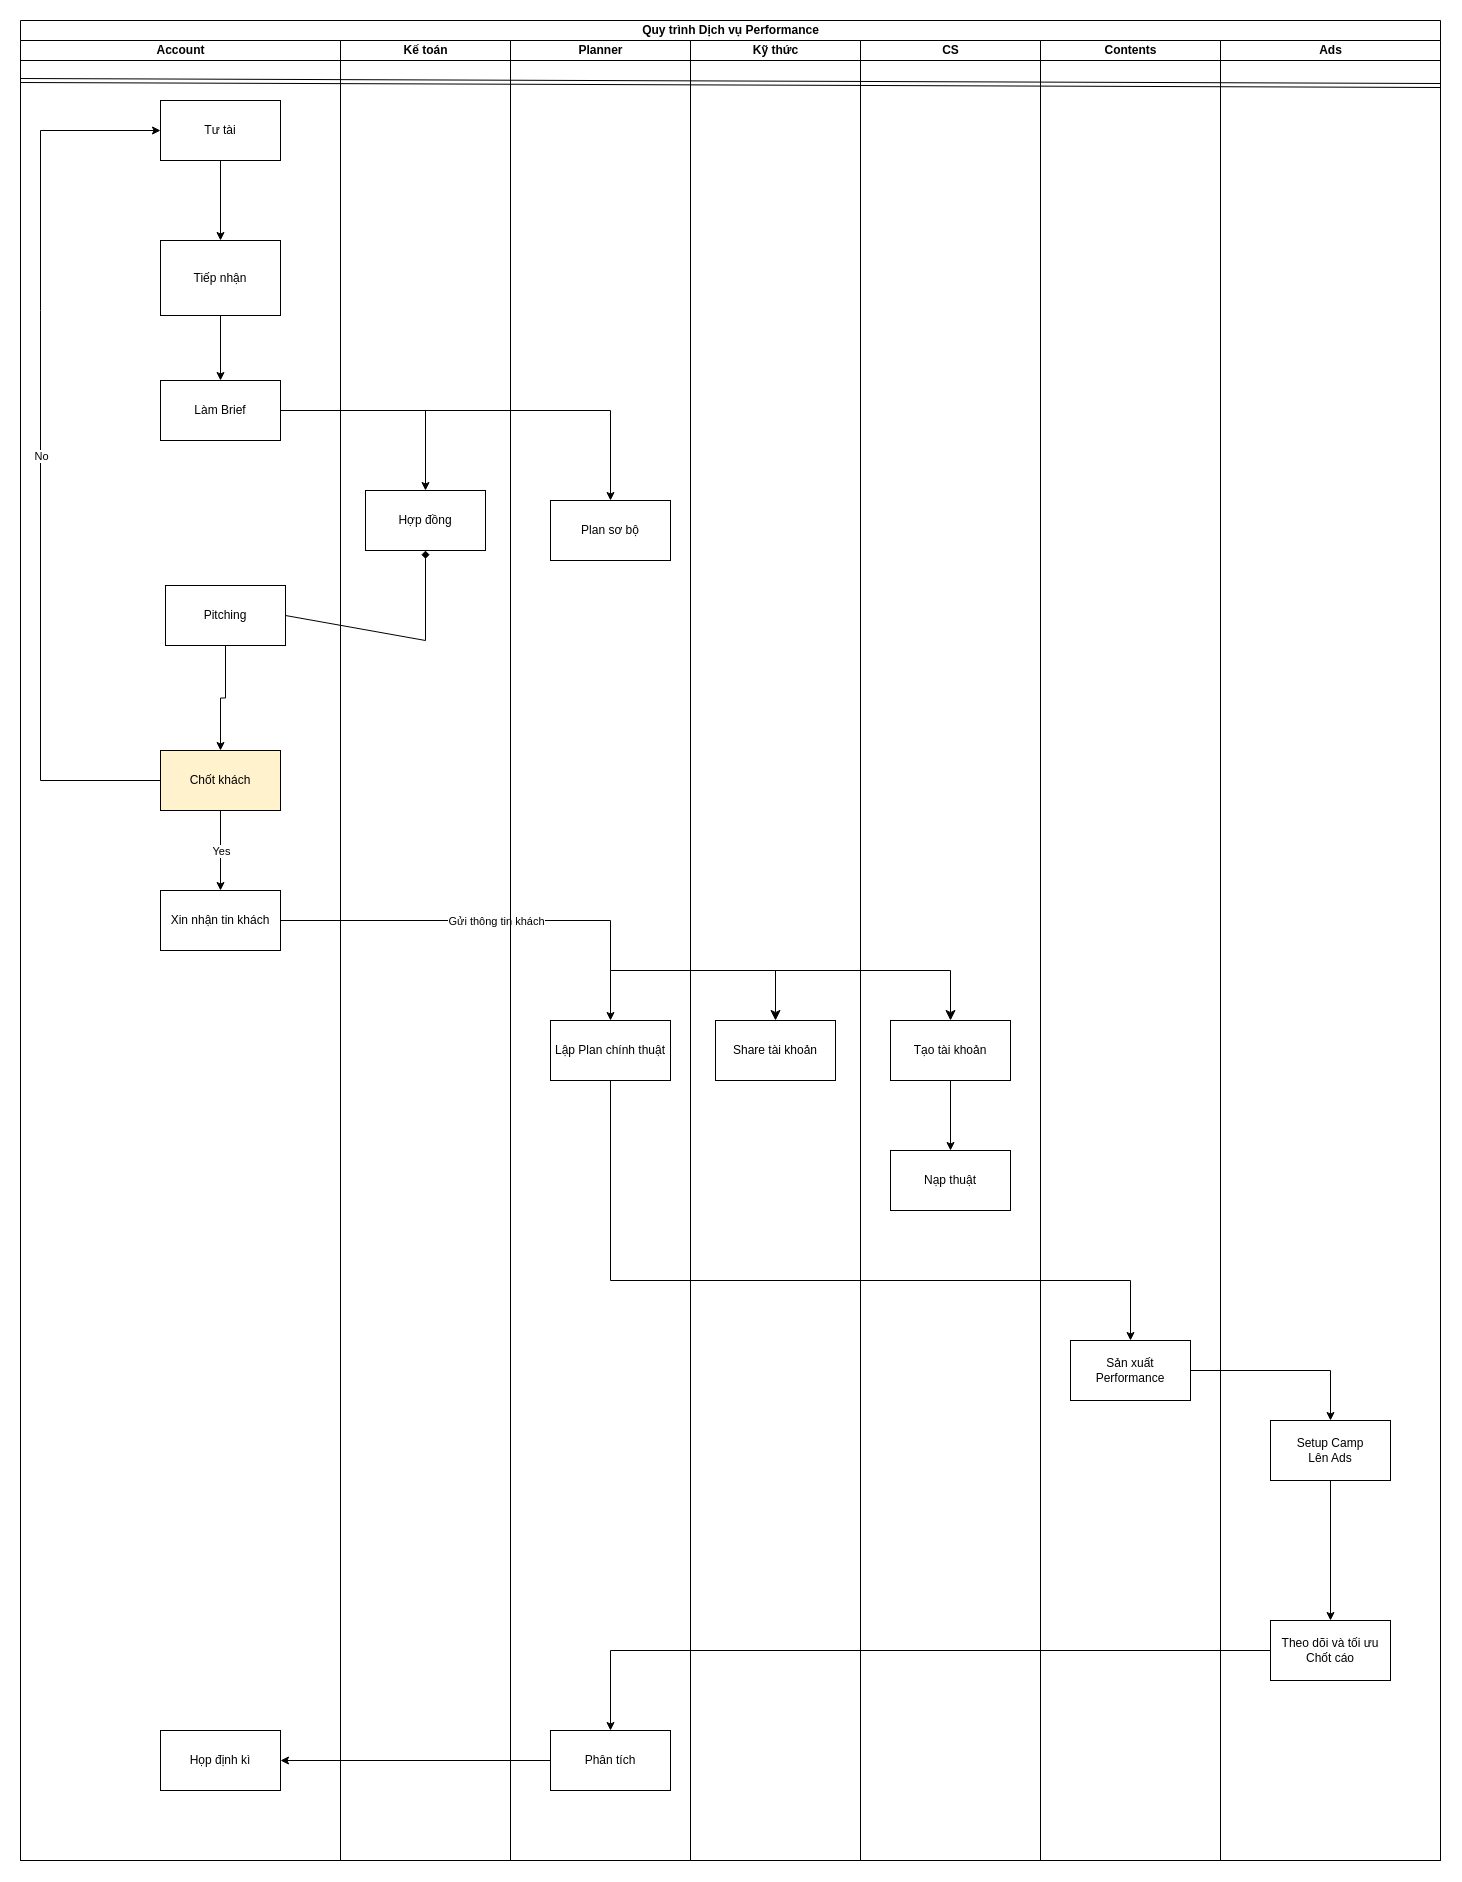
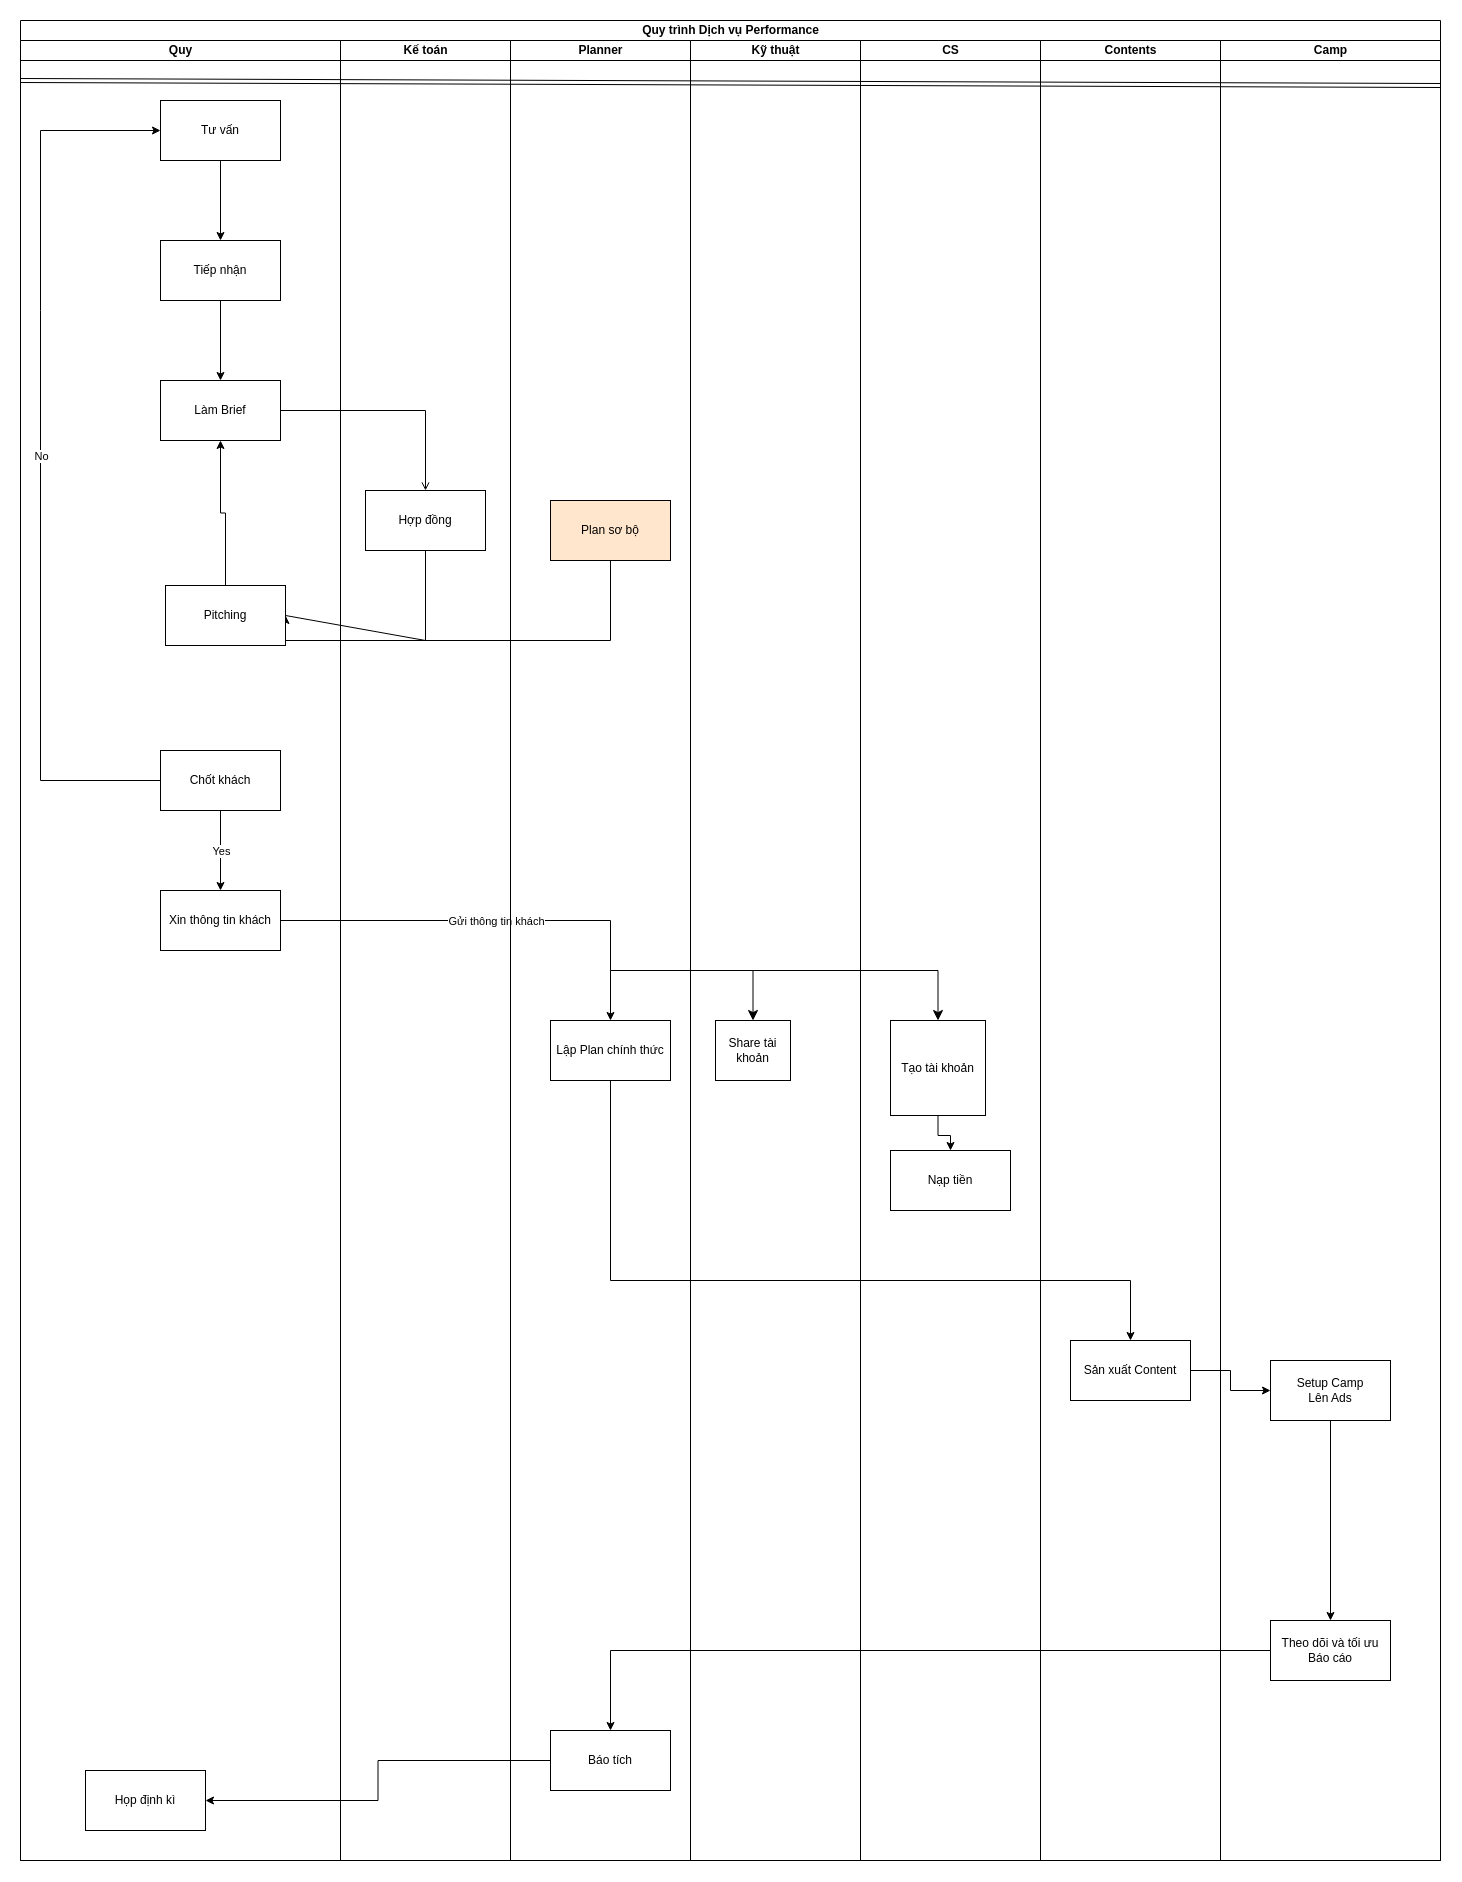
(181, 51) -> (181, 51)
(776, 51) -> (776, 51)
(1331, 51) -> (1331, 51)
(221, 131) -> (221, 131)
(221, 278) -> (221, 271)
(561, 411) -> none
(426, 482) -> (426, 483)
(611, 531) -> (611, 531)
(426, 559) -> (426, 555)
none -> (560, 641)
(226, 697) -> (226, 514)
(221, 781) -> (221, 781)
(221, 921) -> (221, 921)
(611, 1051) -> (611, 1051)
(776, 1051) -> (753, 1051)
(951, 1051) -> (938, 1068)
(951, 1181) -> (951, 1181)
(1131, 1371) -> (1131, 1371)
(1331, 1451) -> (1331, 1391)
(1331, 1651) -> (1331, 1651)
(221, 1761) -> (146, 1801)
(611, 1761) -> (611, 1761)
